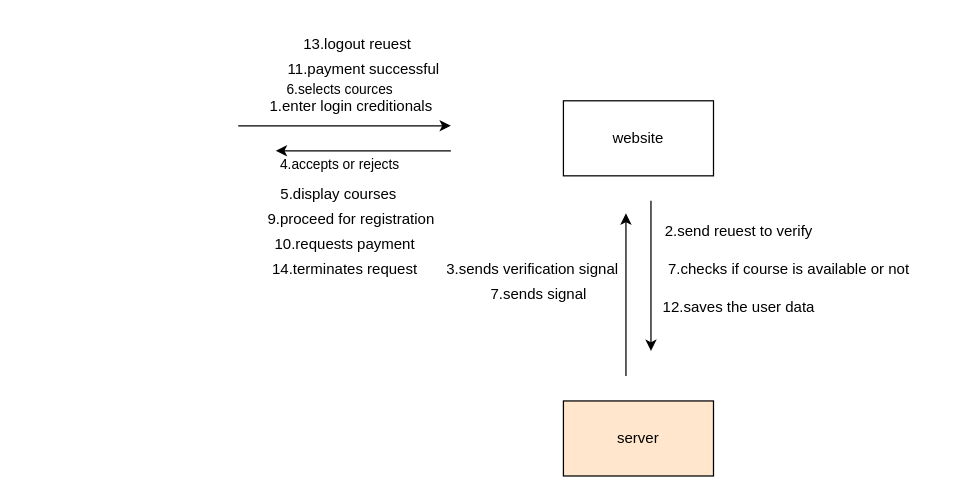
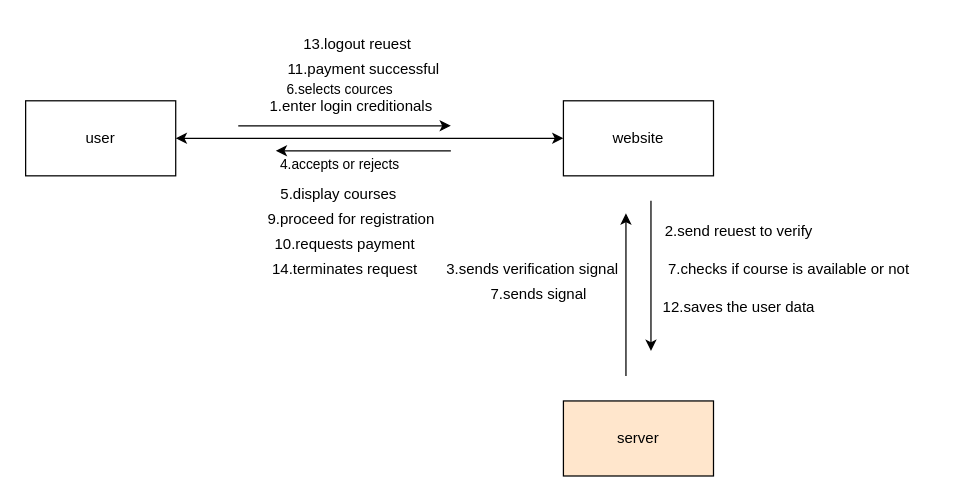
none -> (101, 138)
none -> (369, 138)
